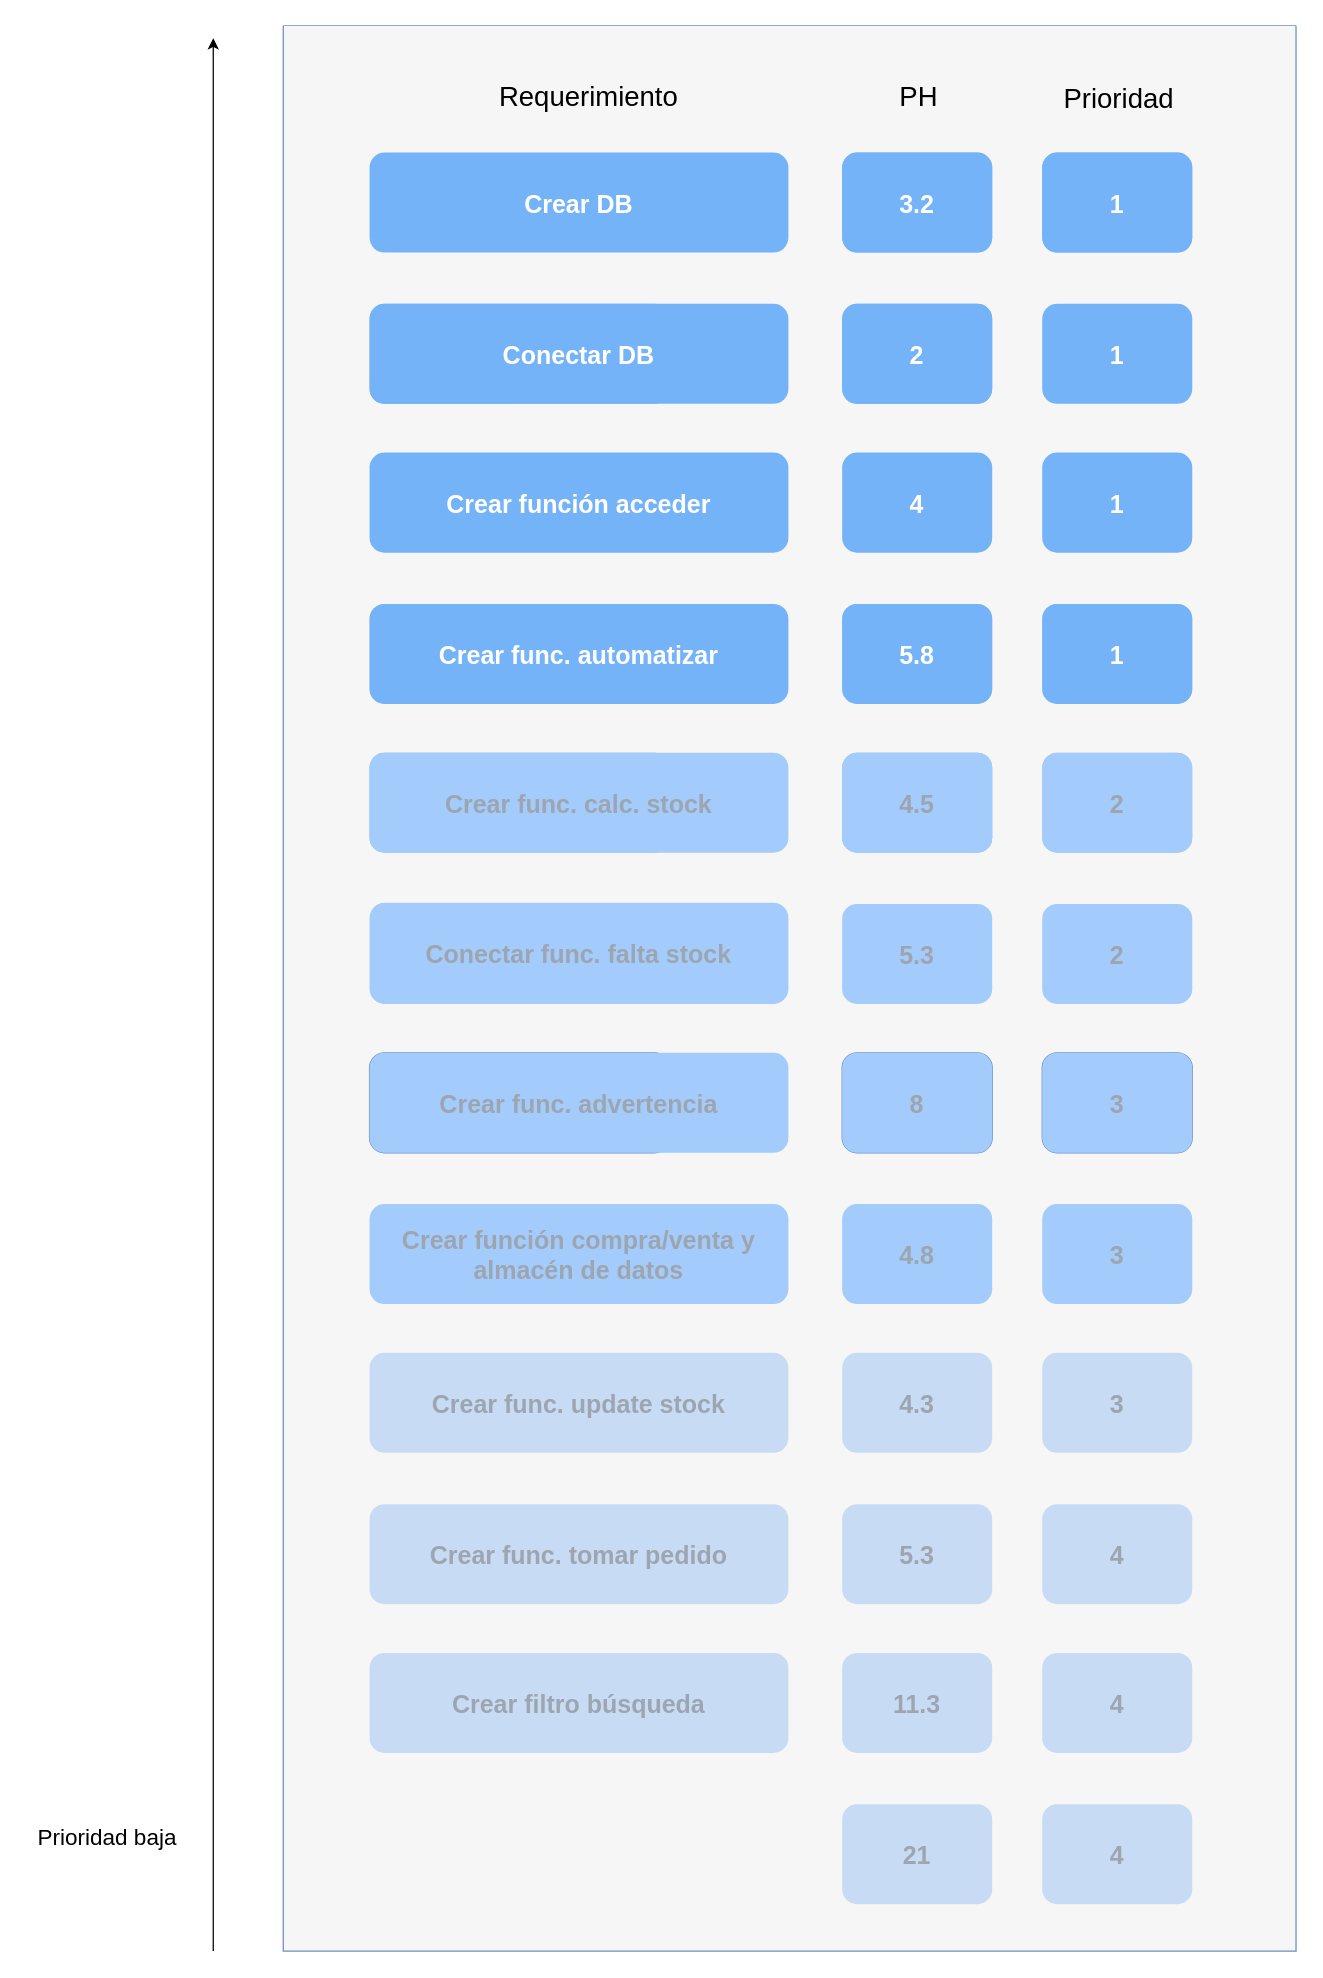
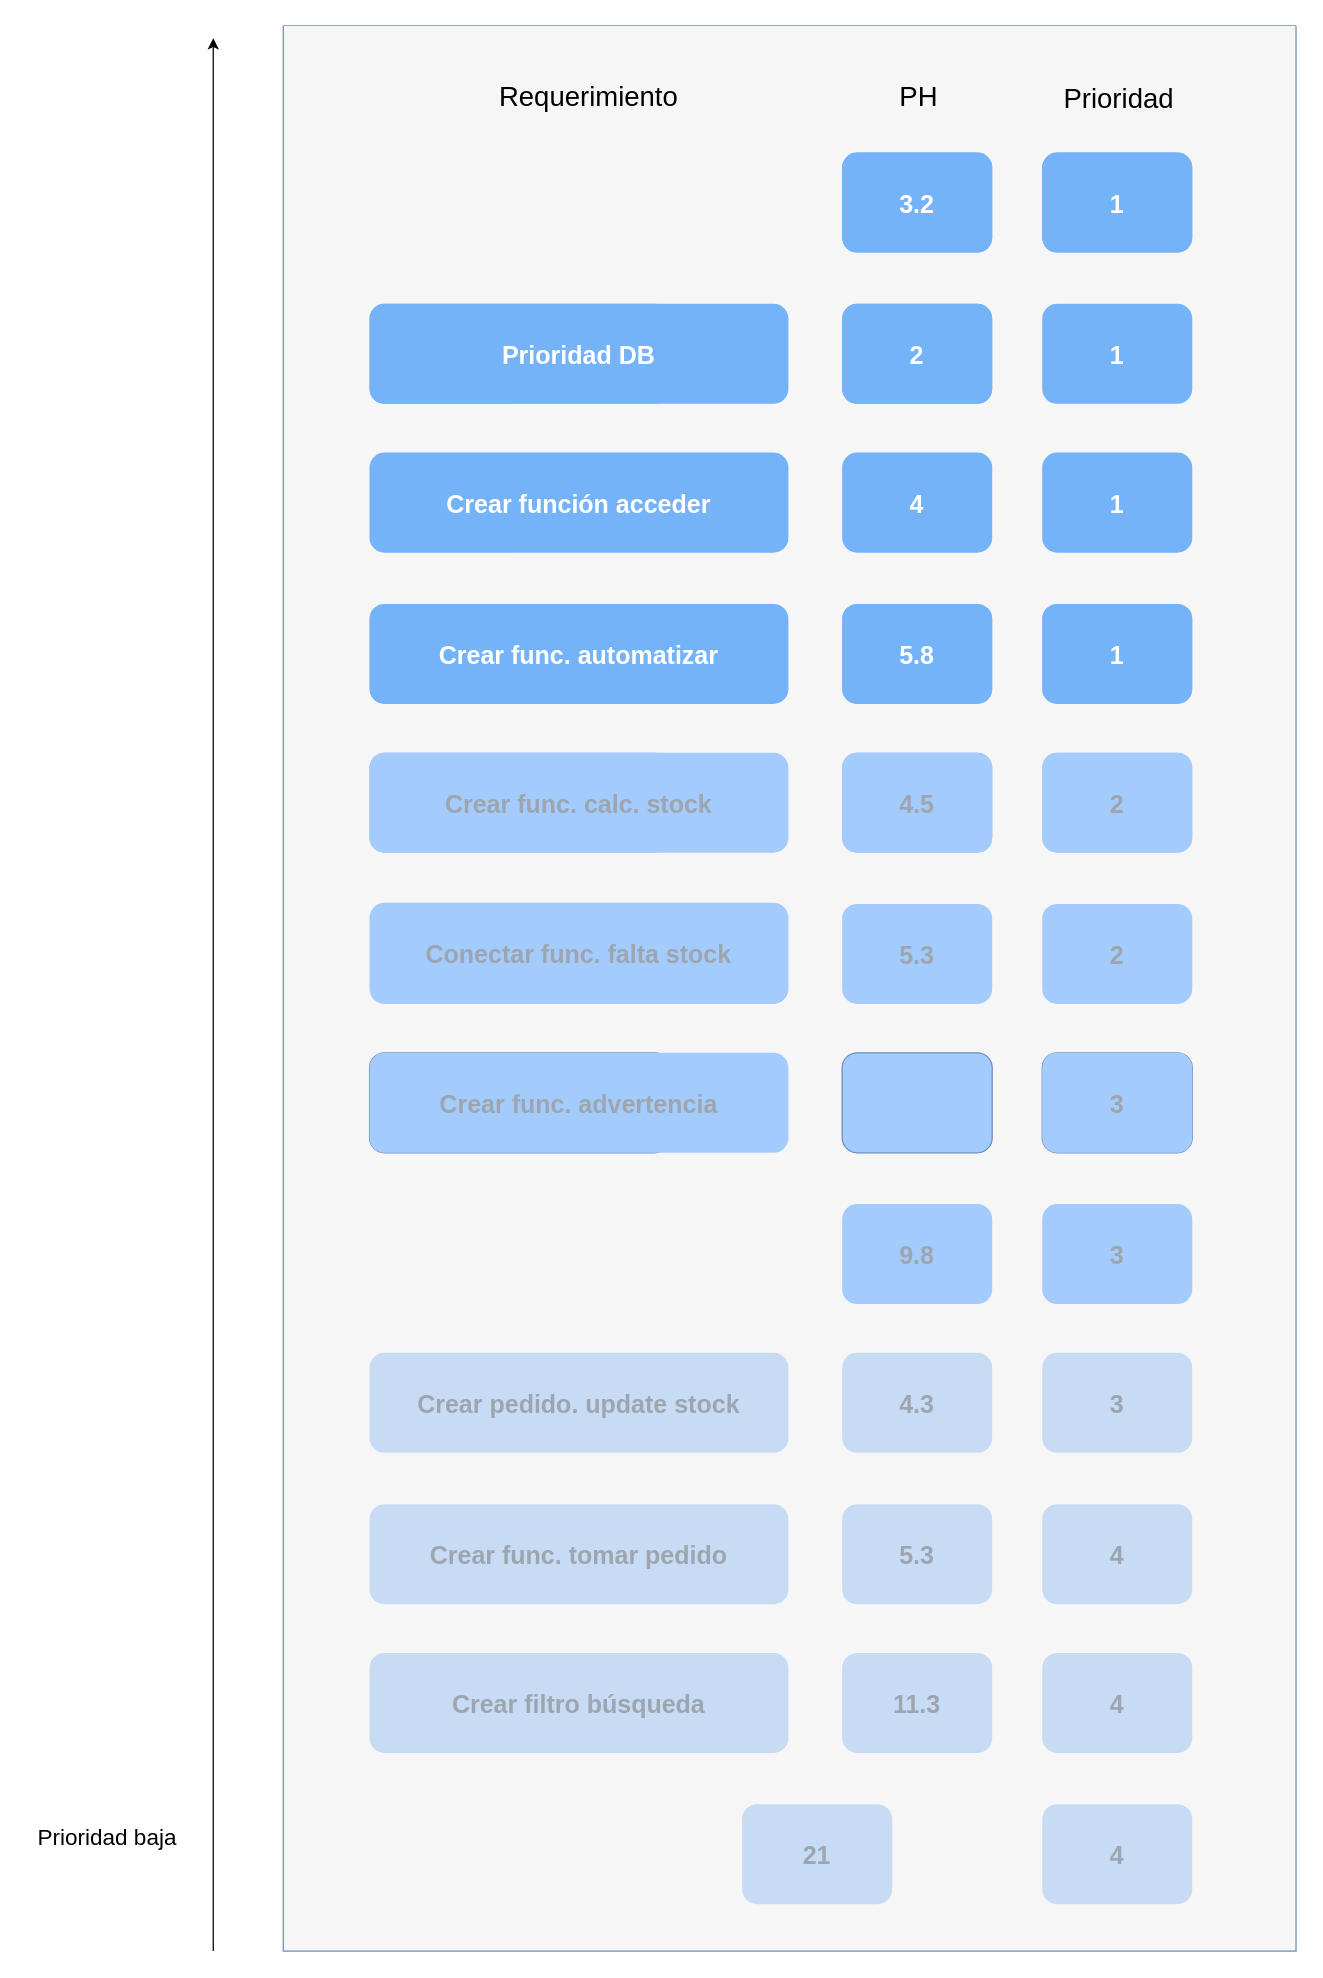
(579, 203) -> none
(579, 354) -> (579, 354)
(917, 1103) -> none
(579, 1254) -> none
(917, 1254) -> (917, 1254)
(579, 1403) -> (579, 1403)
(917, 1854) -> (817, 1854)
